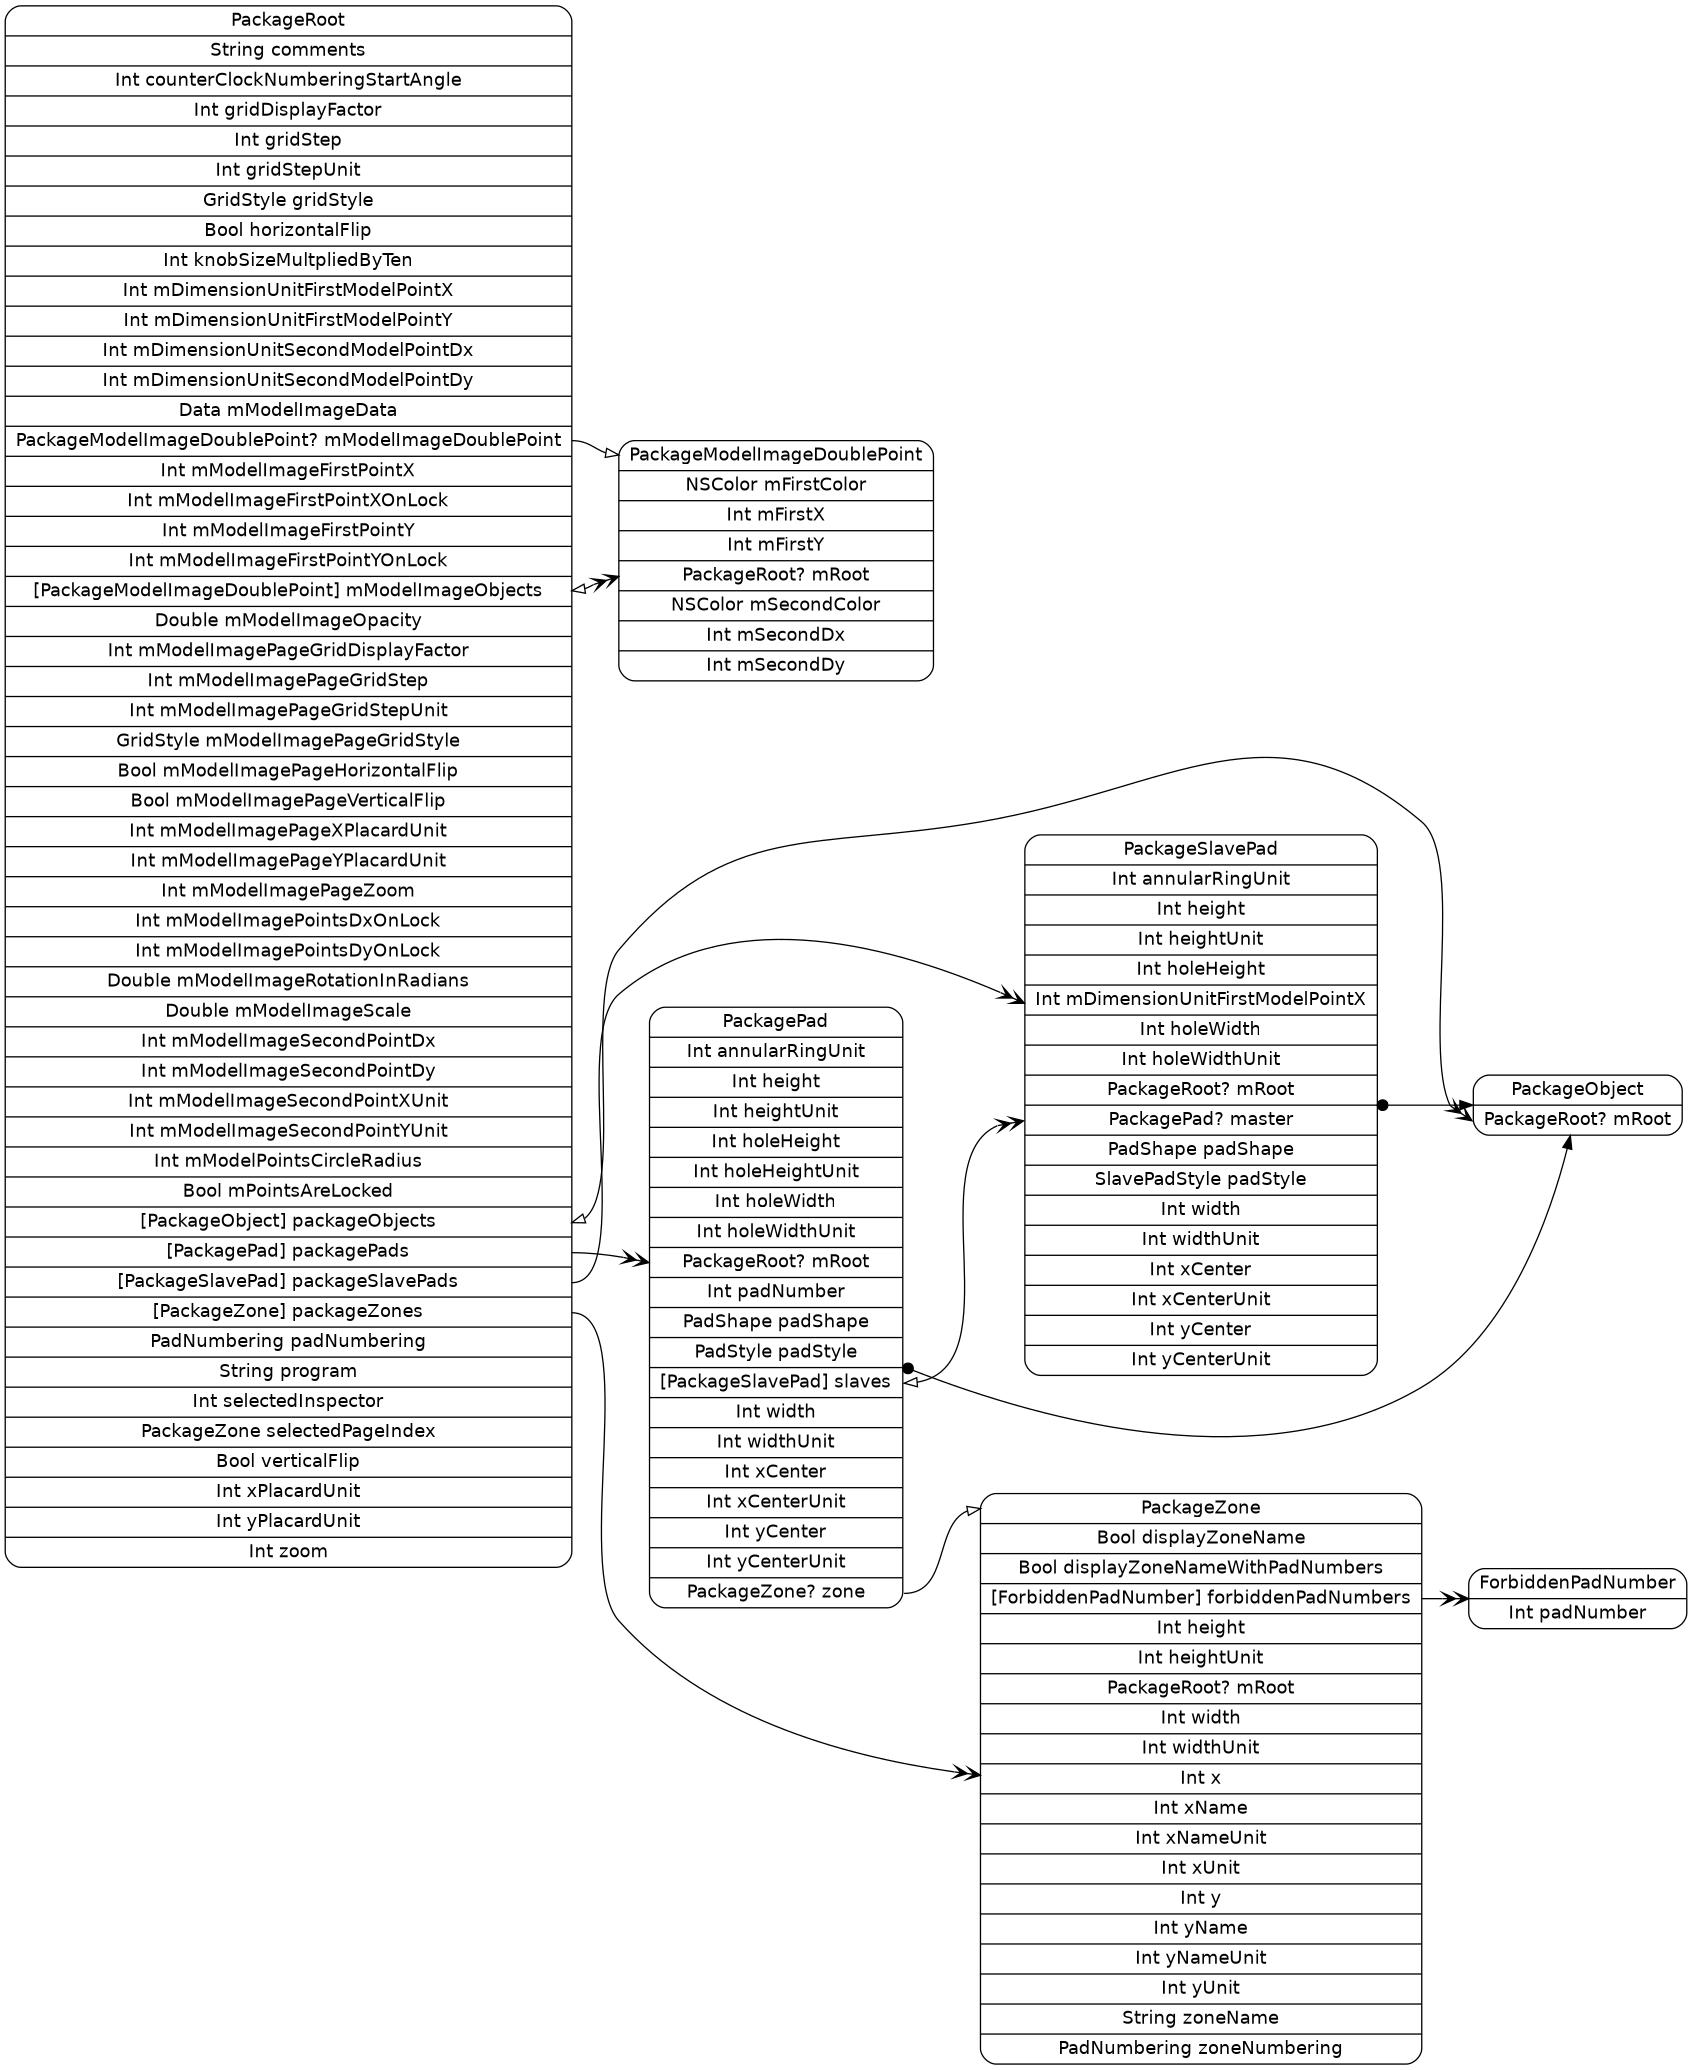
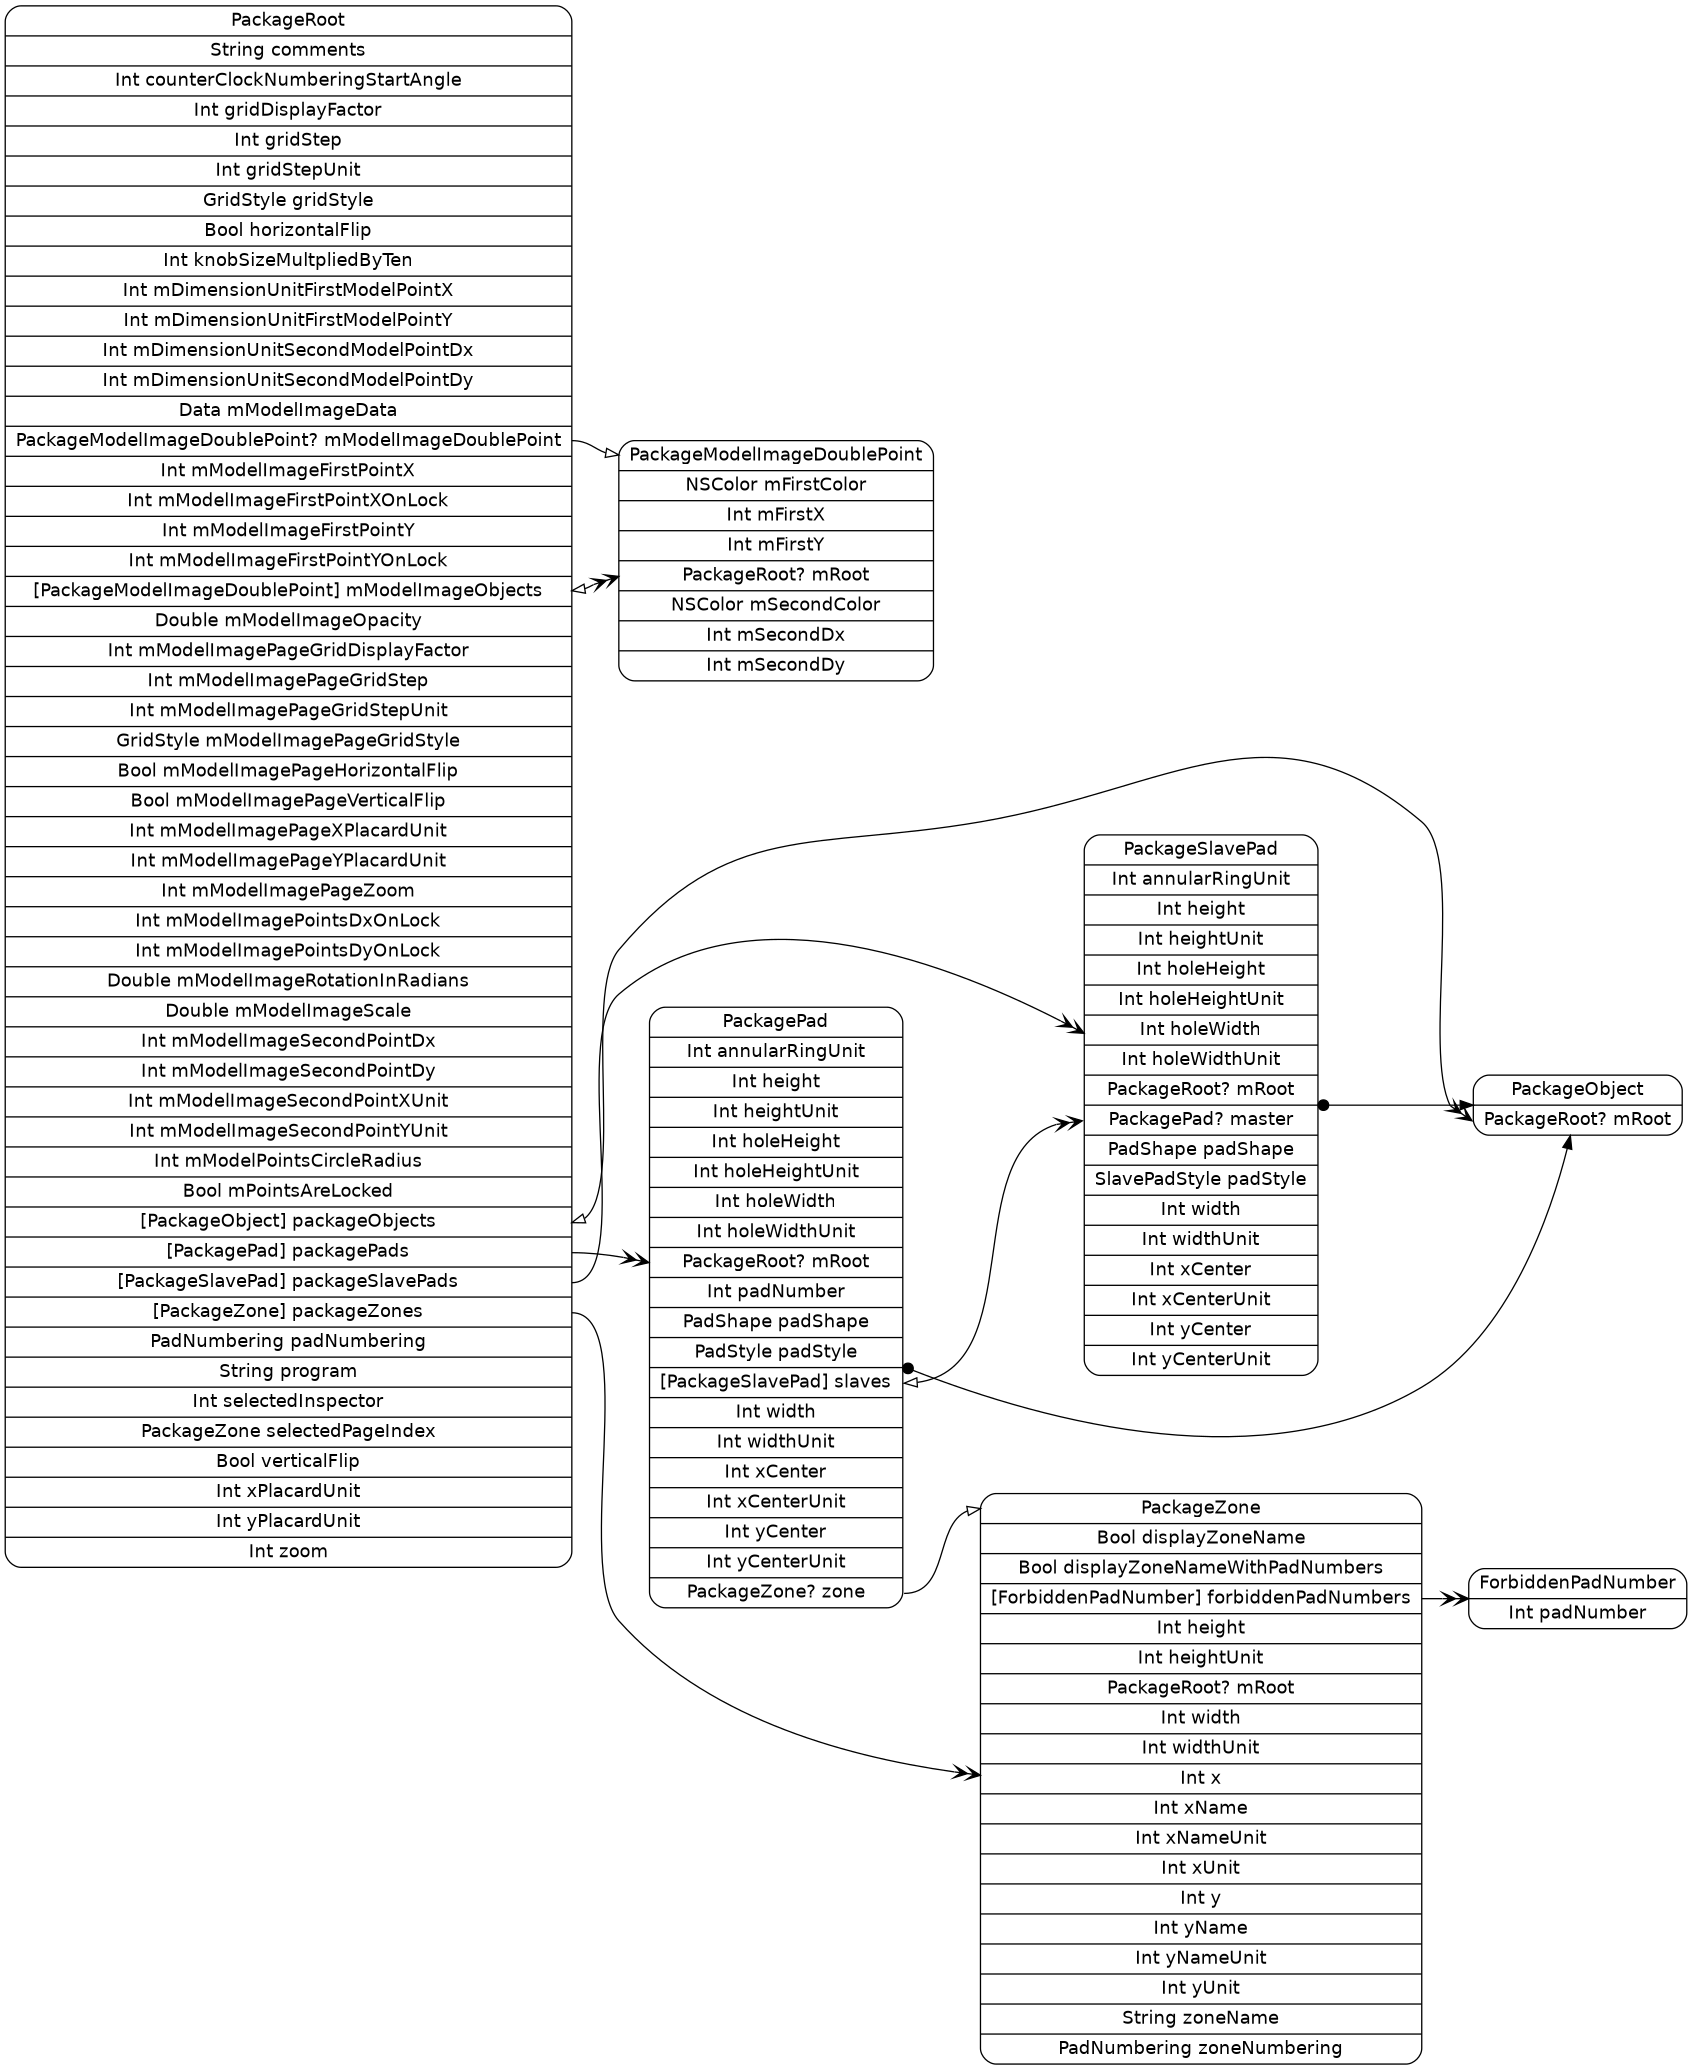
(1201, 999) -> (1201, 999)
